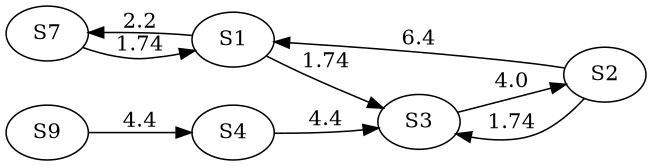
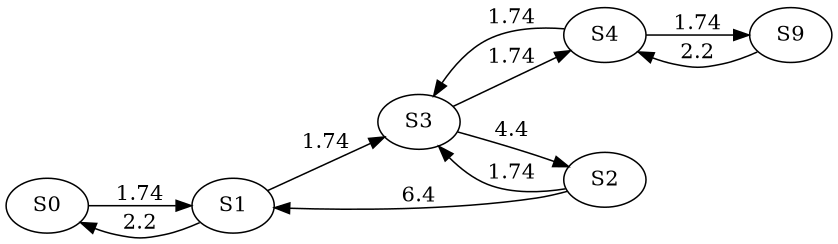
(47, 34) -> (47, 206)
none -> (690, 35)
none -> (505, 82)
(512, 82) -> (512, 130)
(326, 120) -> (512, 18)
(140, 121) -> (698, 53)
